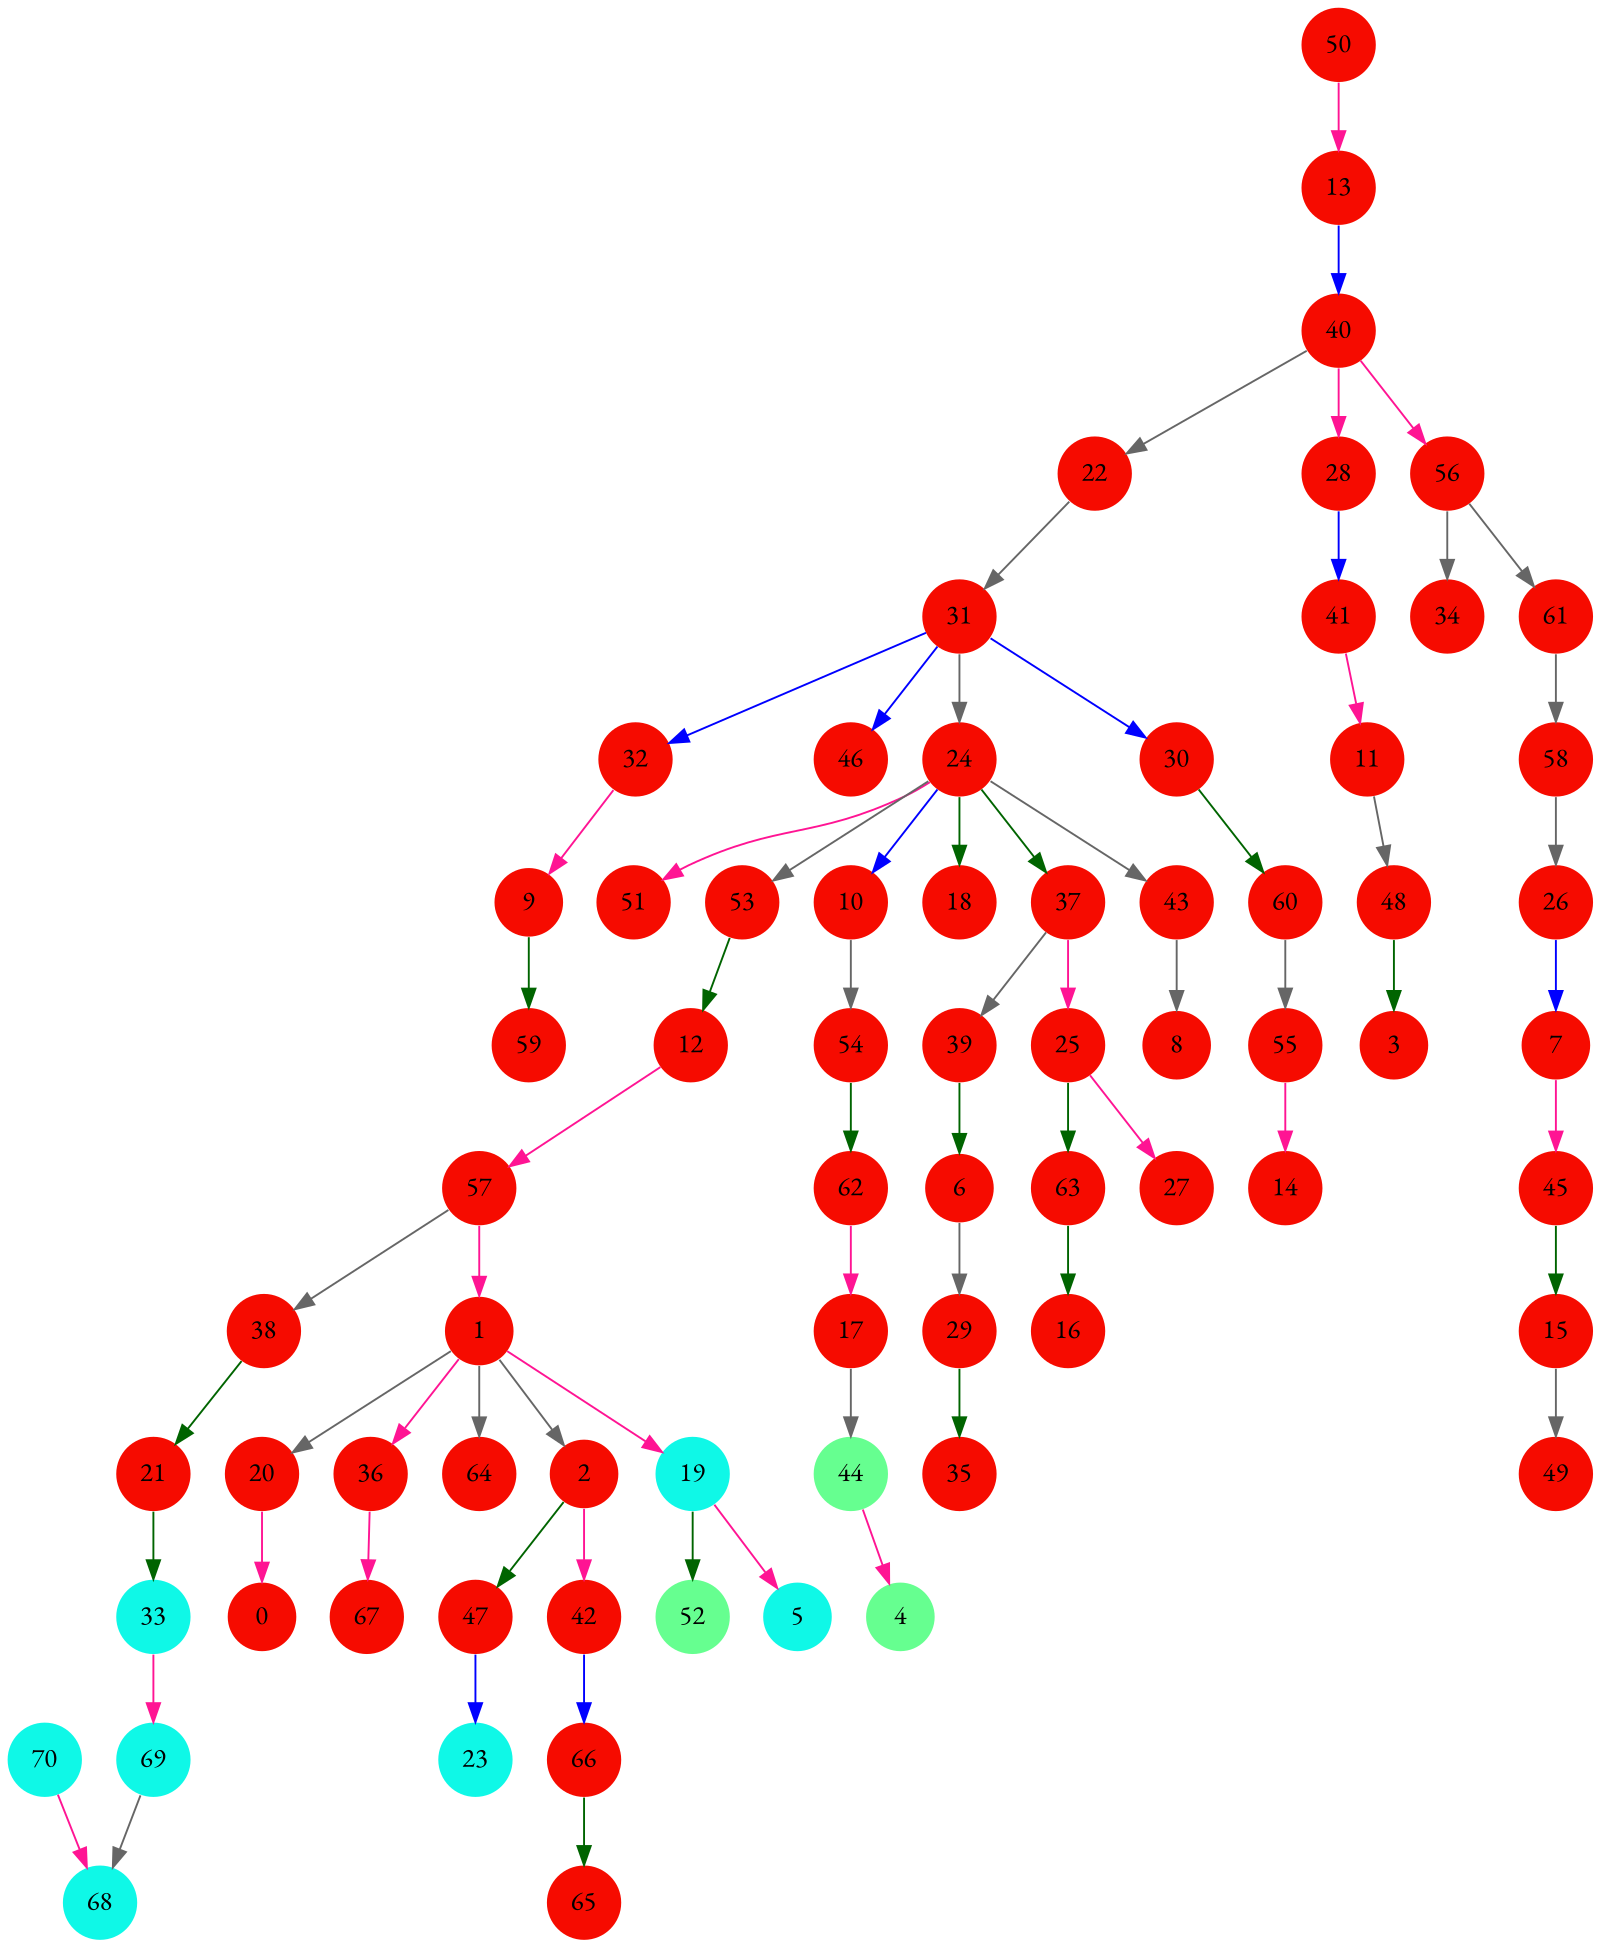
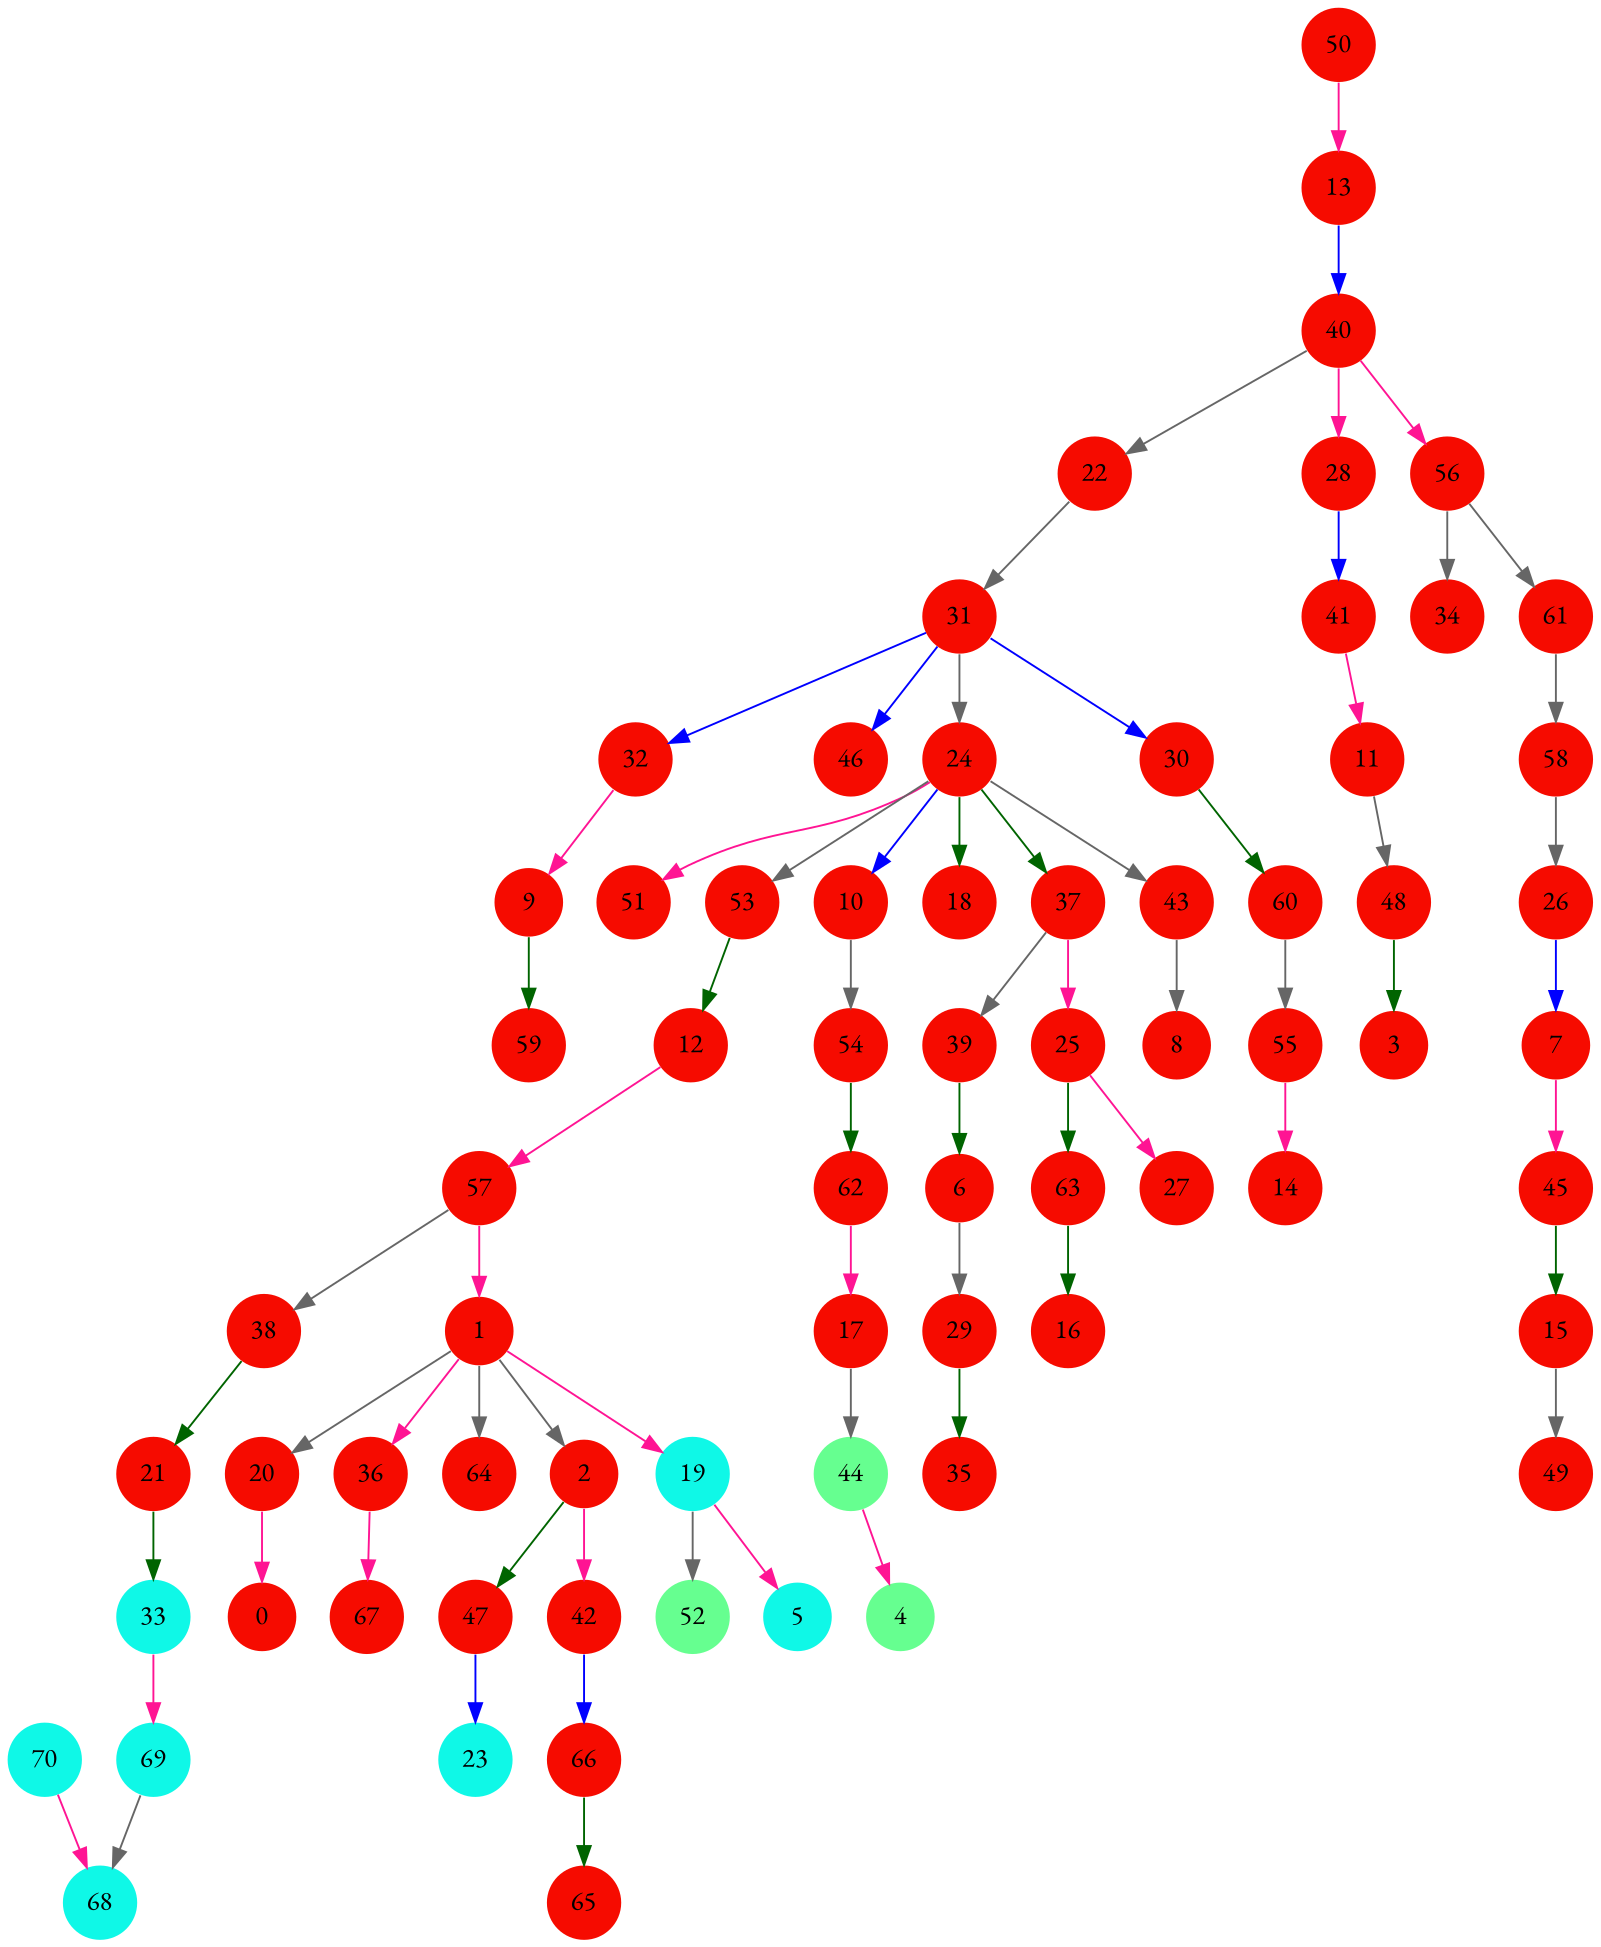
(693, 1536) -> (693, 1536)
